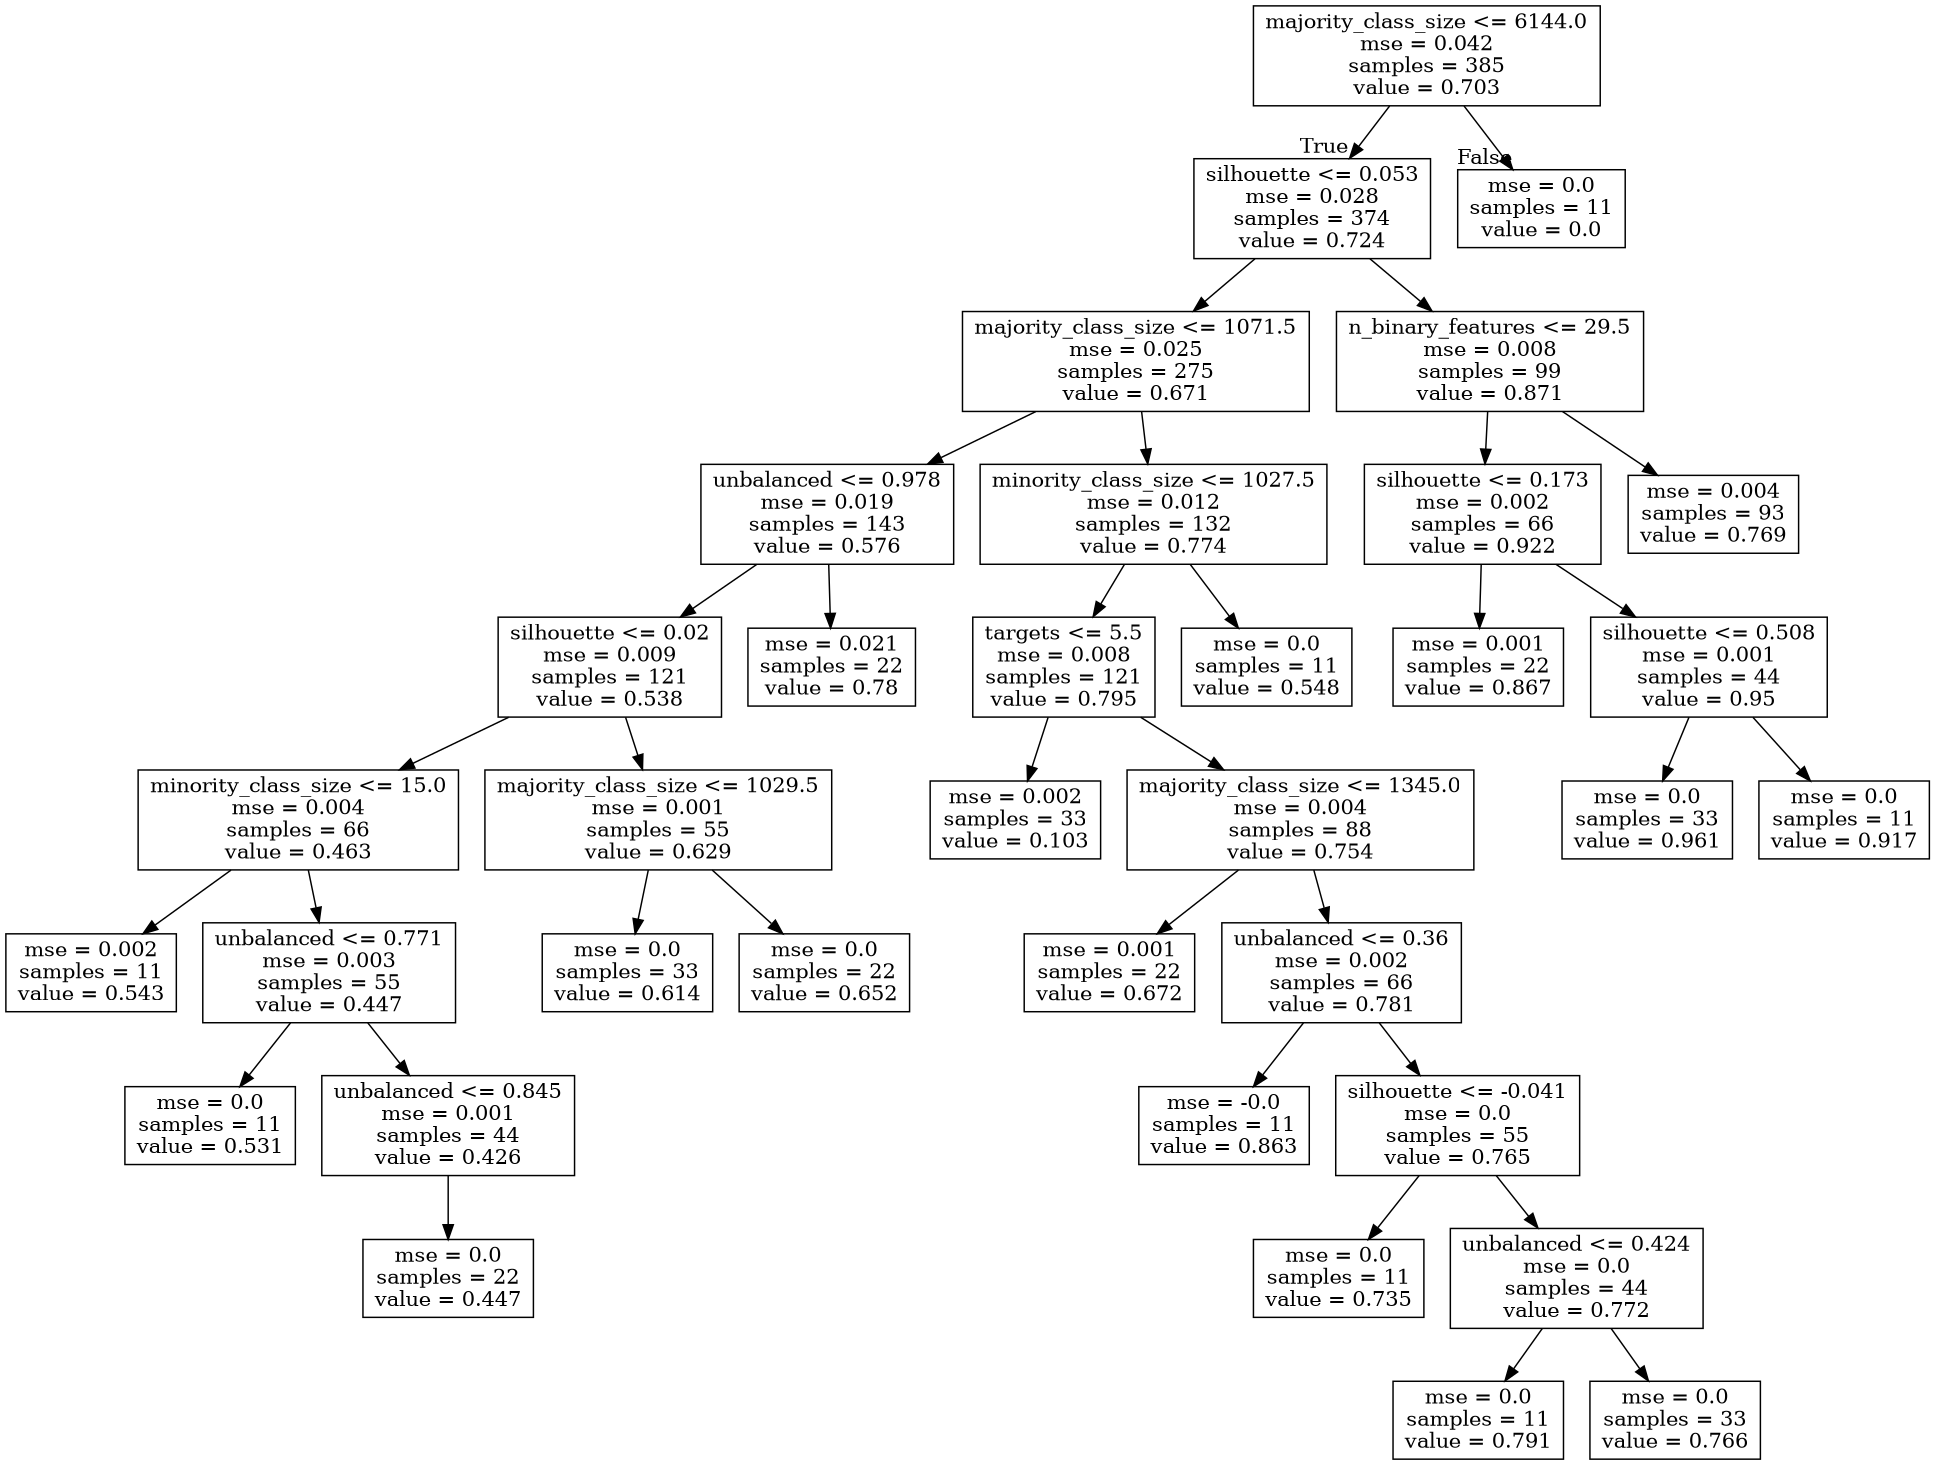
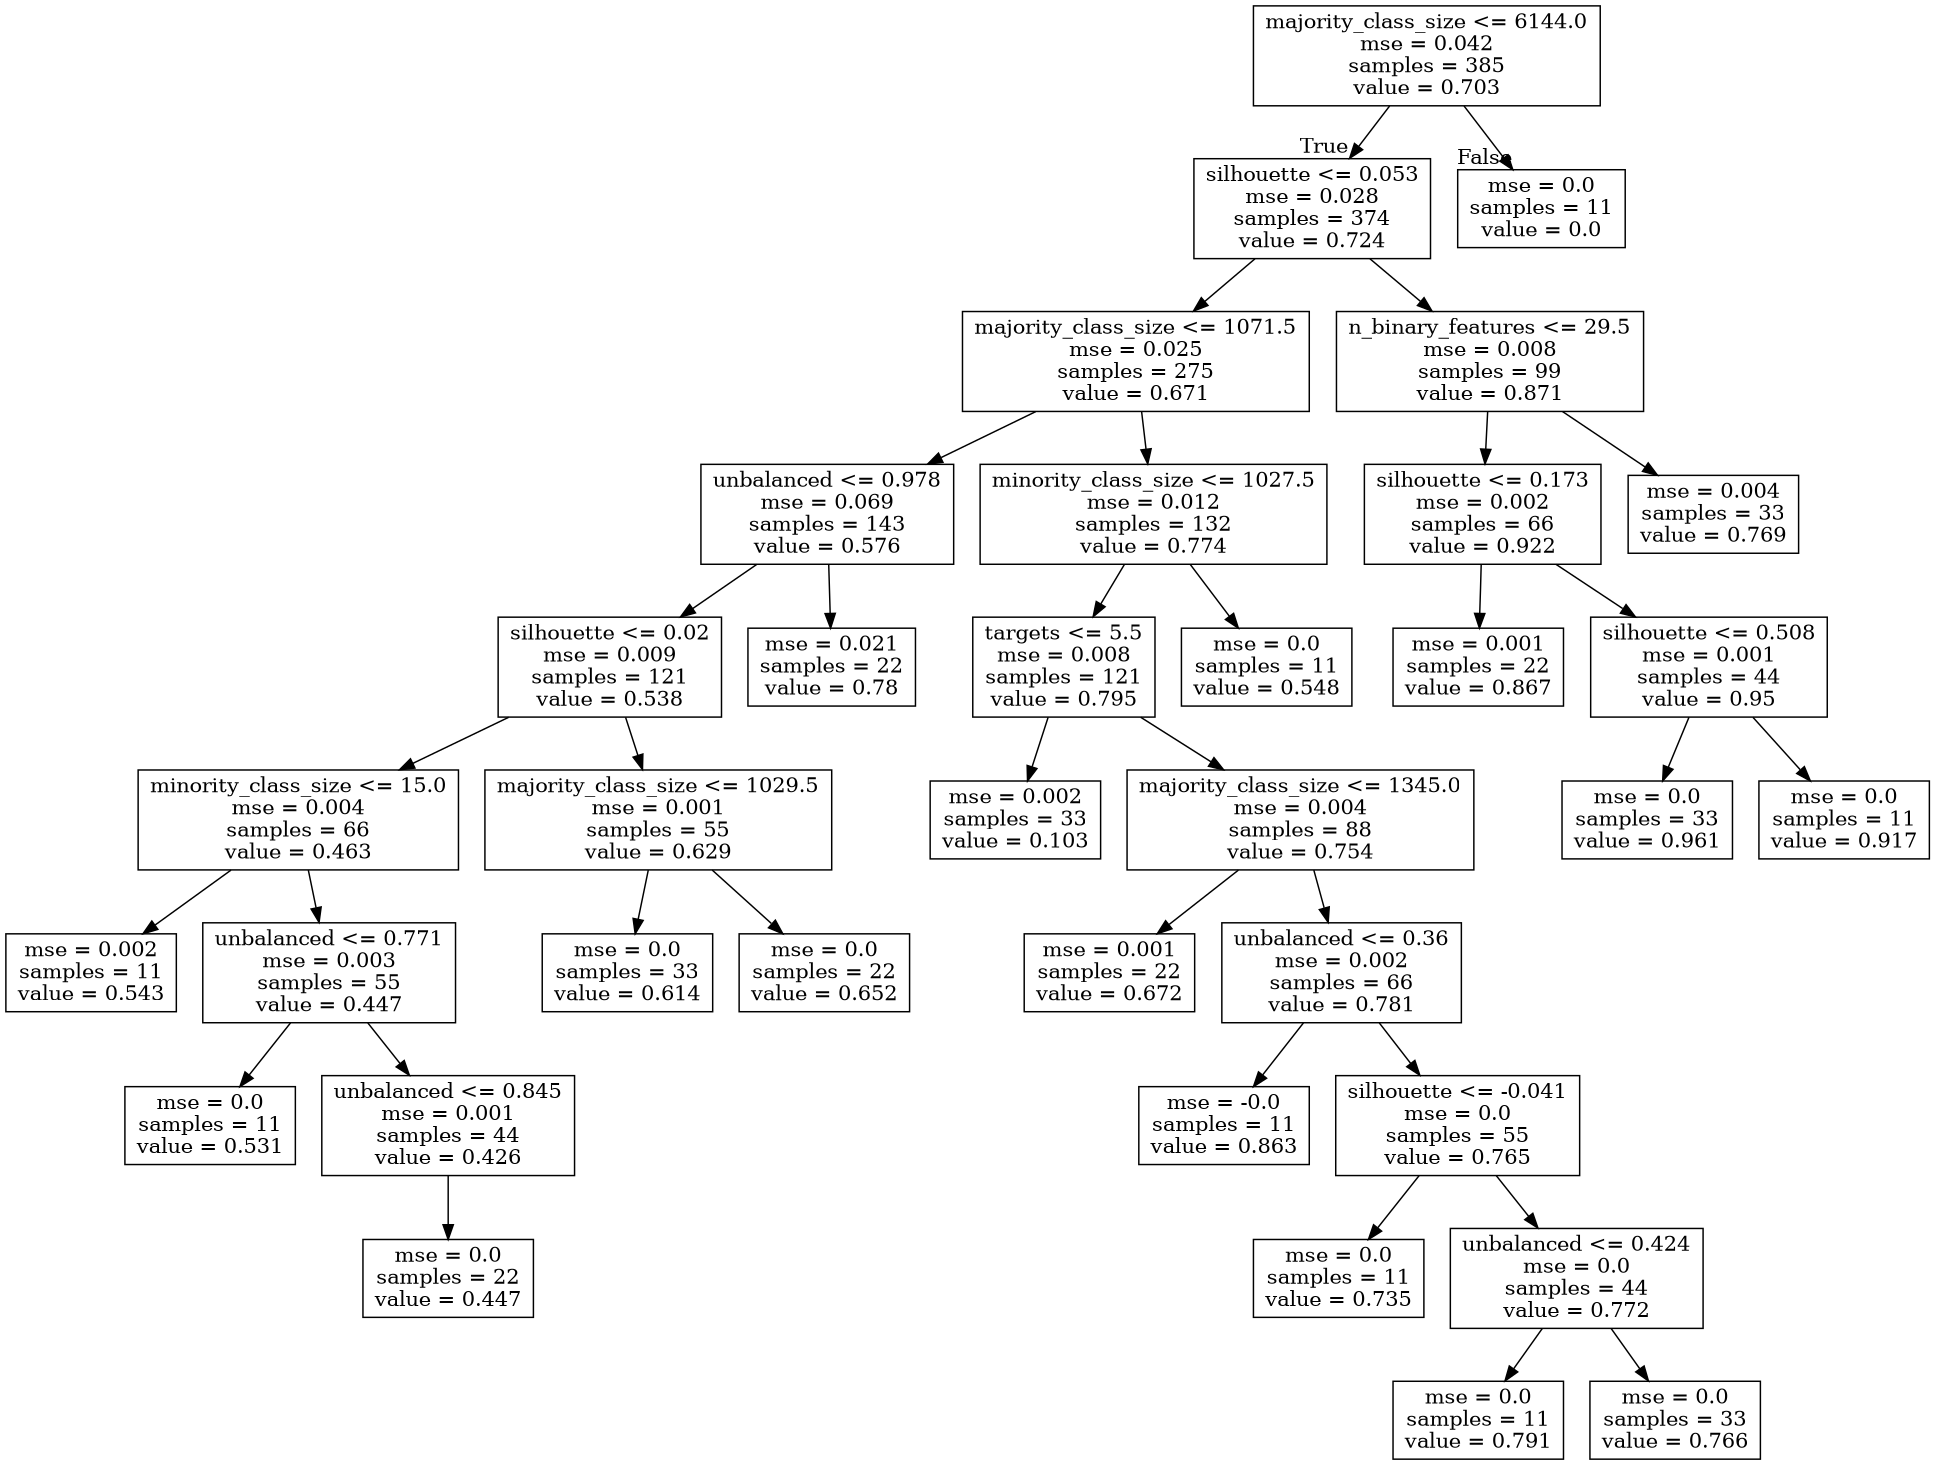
(827, 514) -> (827, 514)
(1713, 514) -> (1713, 514)
